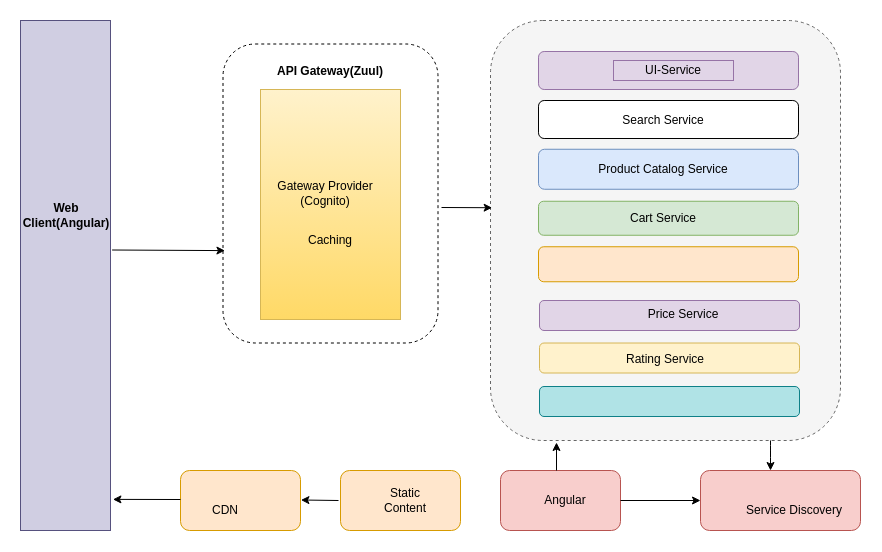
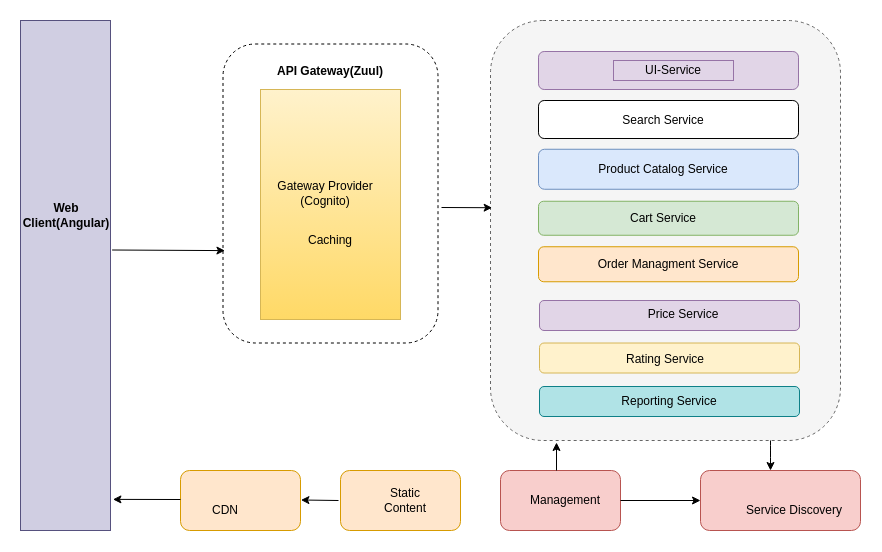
none -> (669, 264)
none -> (670, 402)
(566, 501) -> (566, 501)
